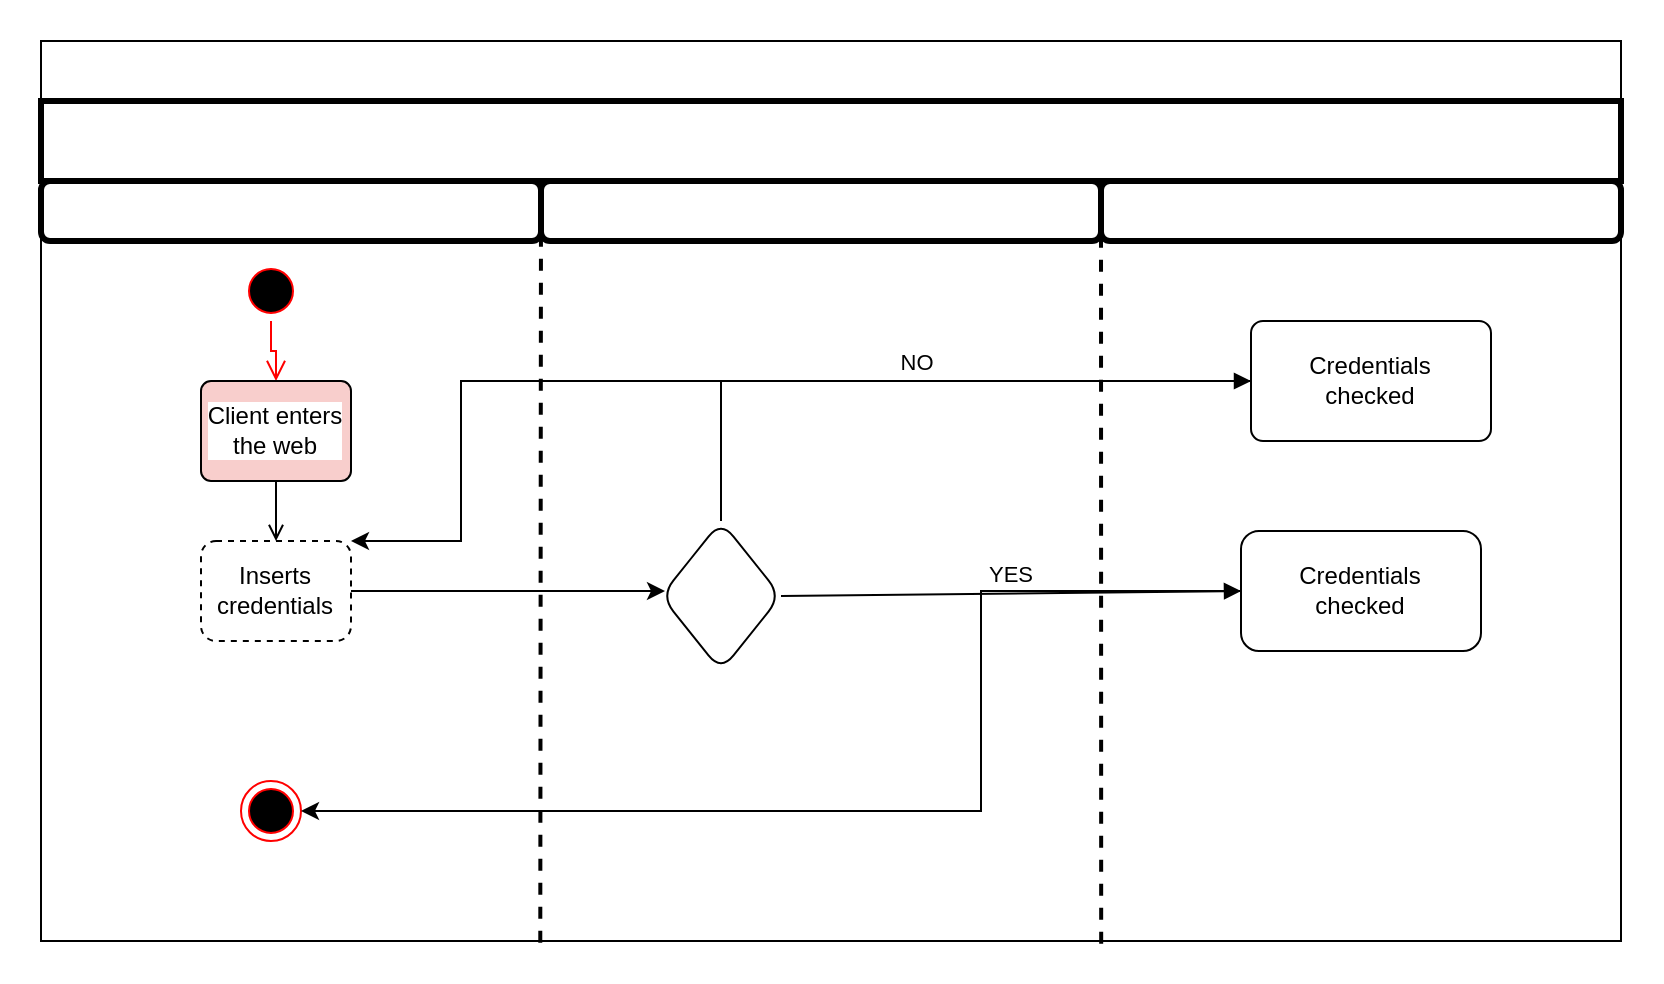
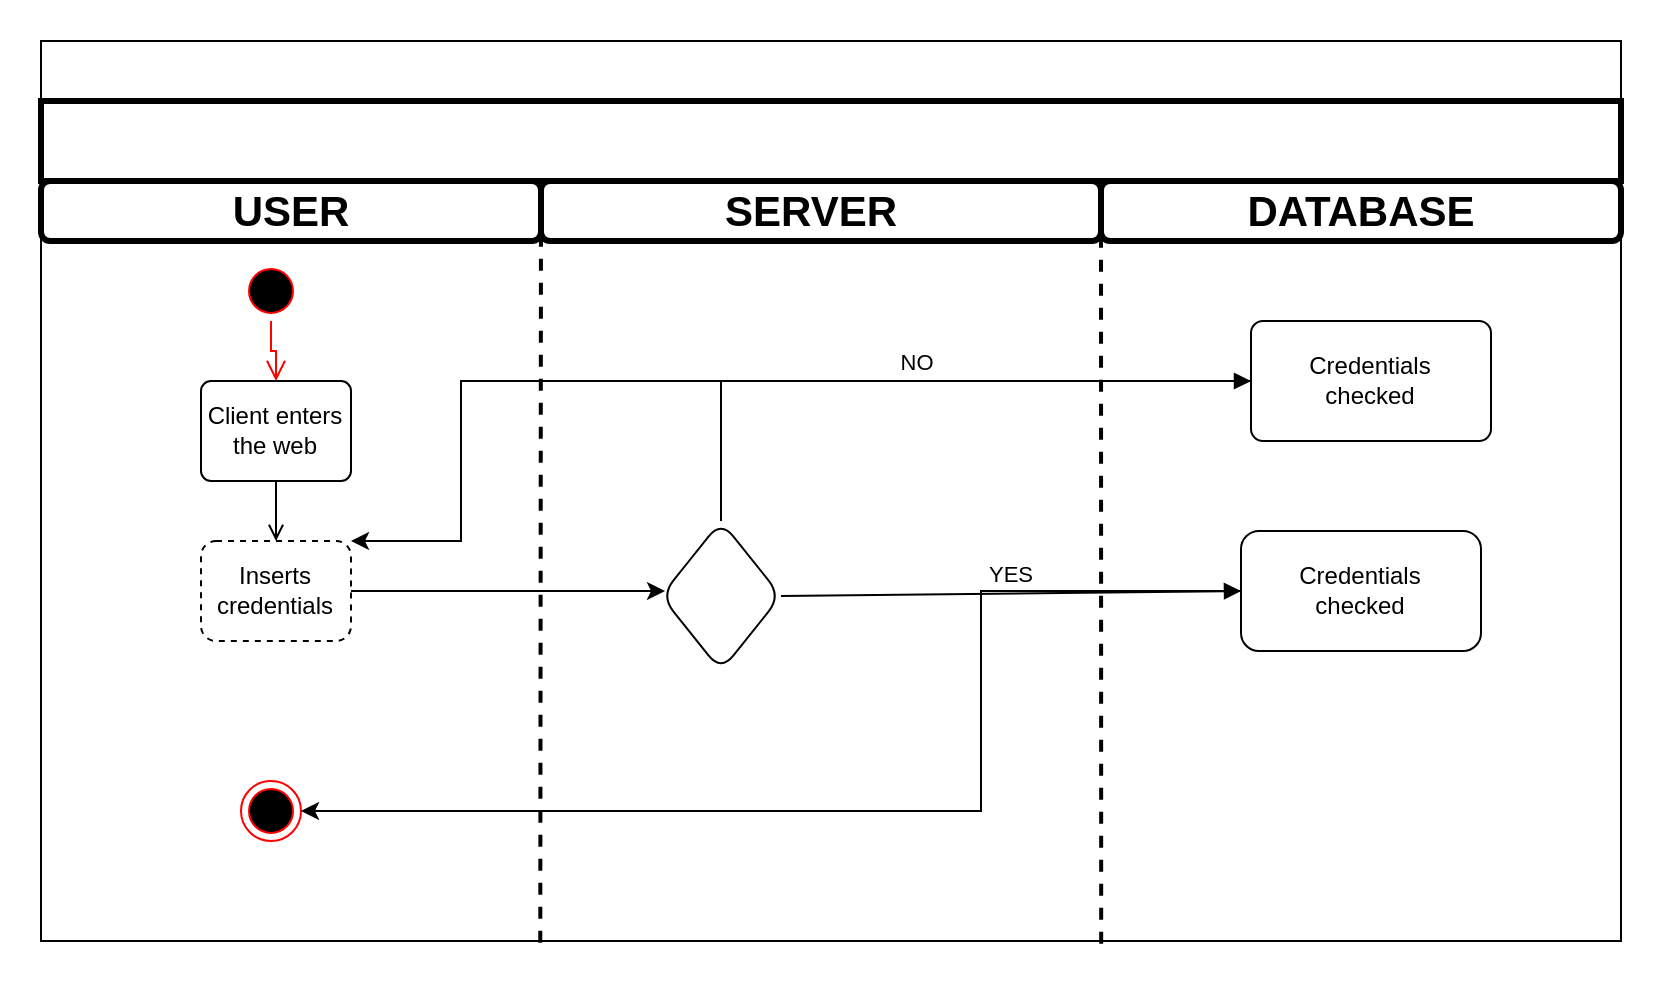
none -> (291, 211)
none -> (811, 211)
none -> (1361, 211)
(276, 431) -> (276, 431)
